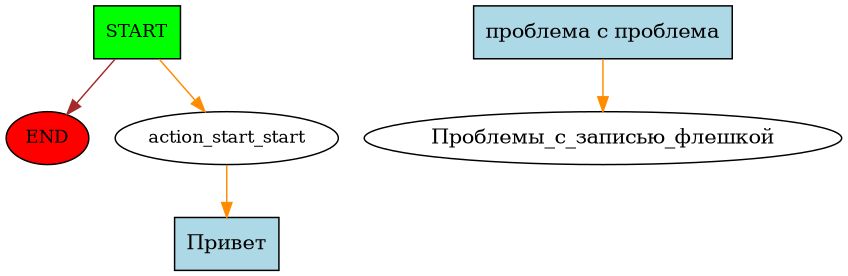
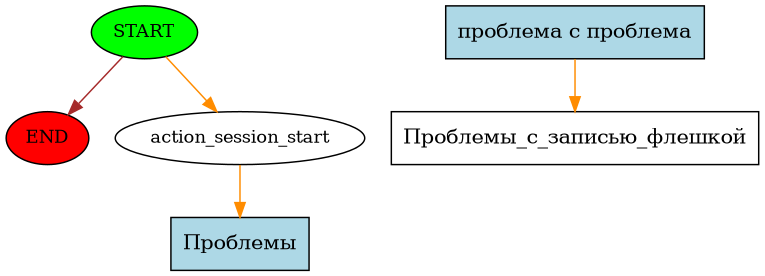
(137, 32) -> (144, 32)
(227, 138) -> (240, 138)
(603, 138) -> (575, 138)
(227, 244) -> (240, 244)
